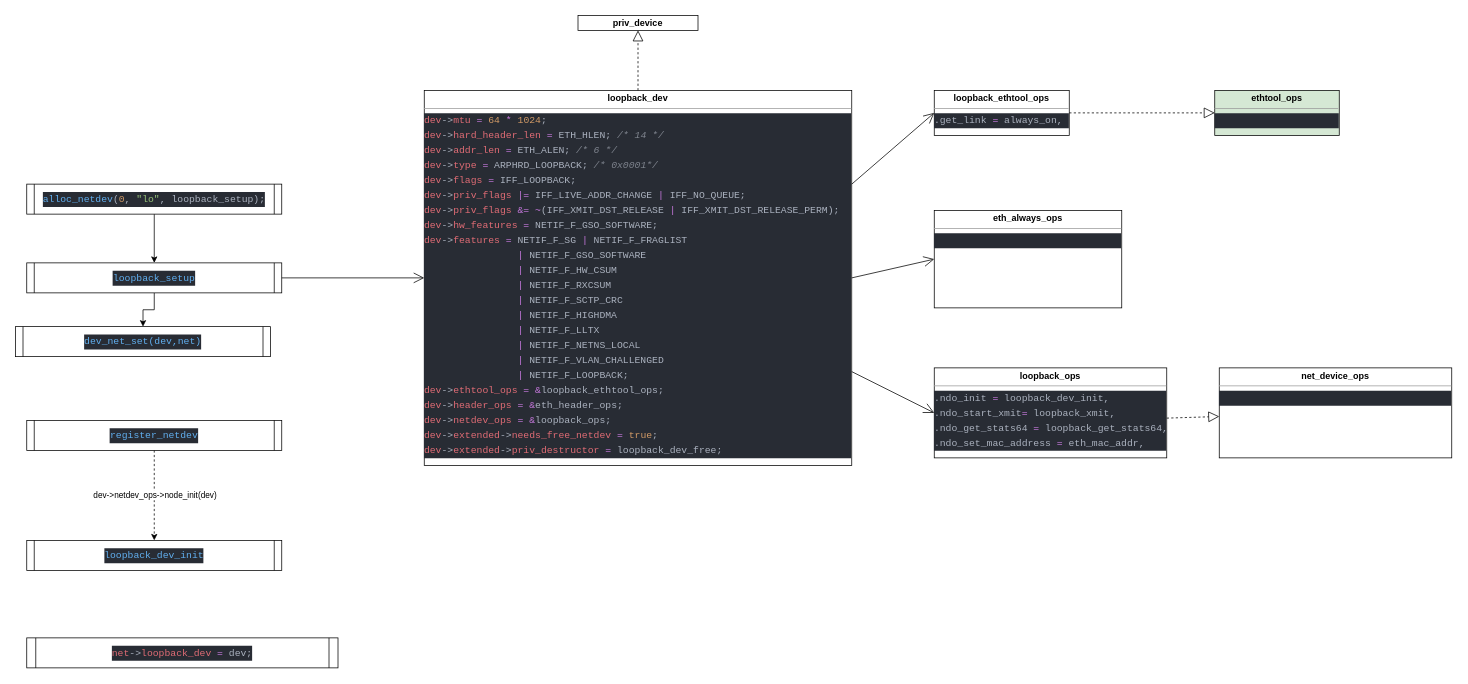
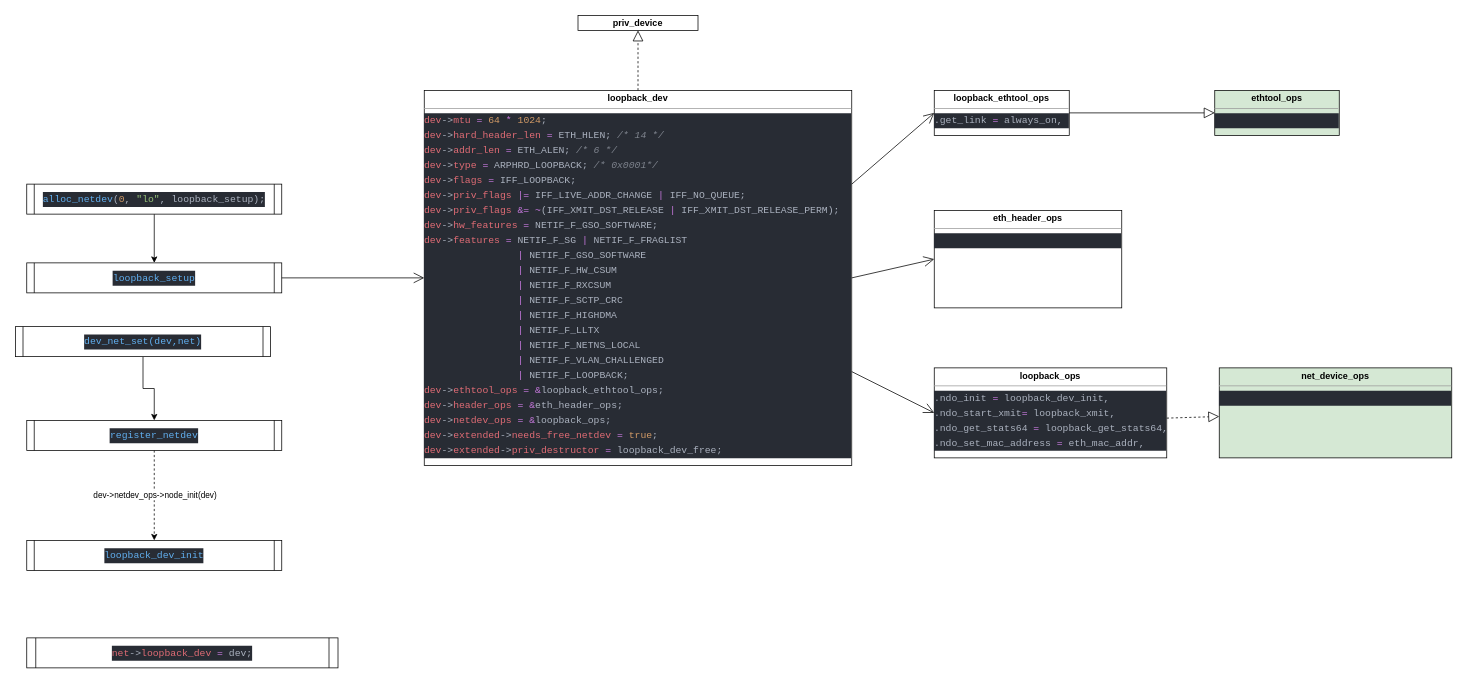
(1137, 113) -> (1137, 113)
(968, 216) -> (969, 216)
(151, 310) -> none
none -> (154, 396)
(1335, 413) -> (1335, 413)
